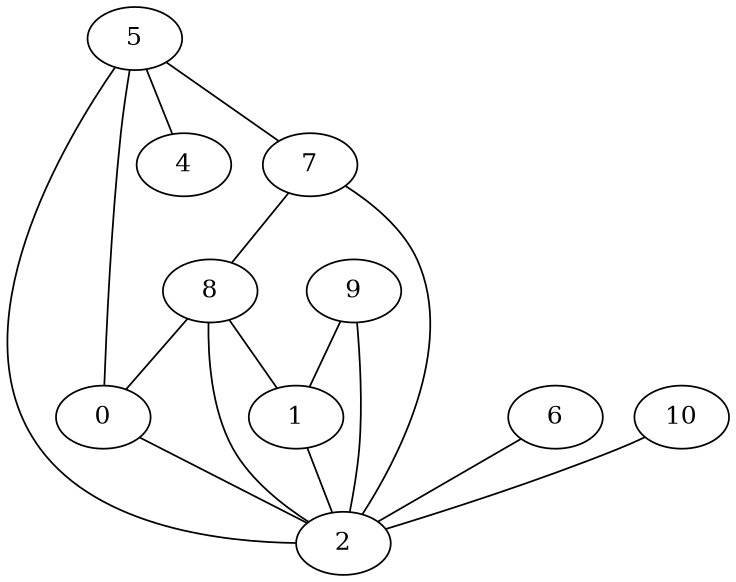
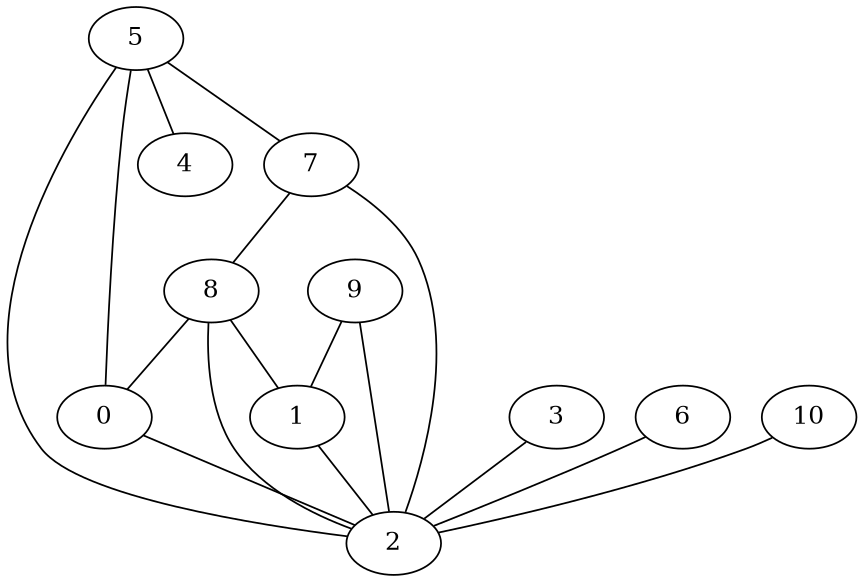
none -> (557, 417)
